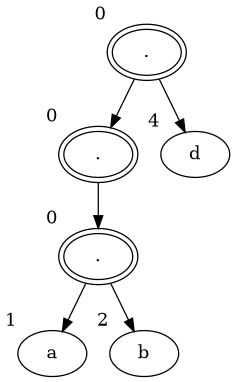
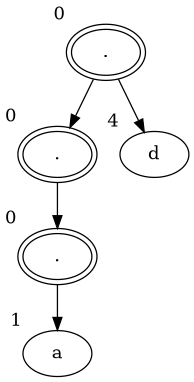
(144, 354) -> none
